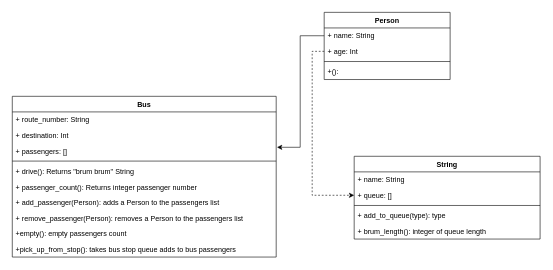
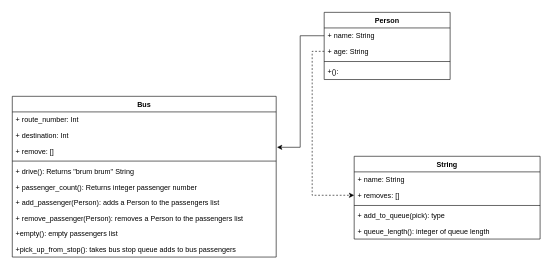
(345, 52) -> (350, 52)
(56, 120) -> (51, 120)
(45, 151) -> (37, 151)
(377, 196) -> (381, 196)
(407, 216) -> (406, 216)
(430, 232) -> (432, 232)
(76, 234) -> (72, 234)
